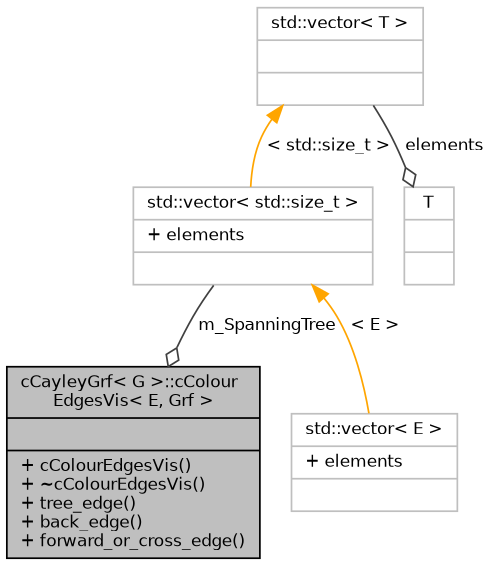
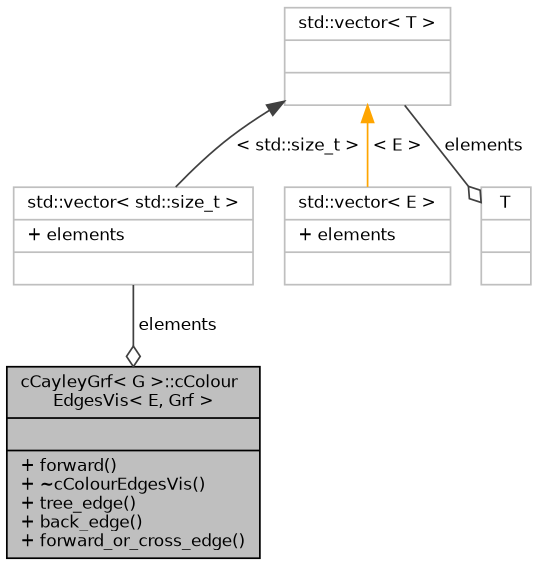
(256, 151) -> (220, 146)
(265, 326) -> (175, 326)
(354, 353) -> (368, 155)
(106, 466) -> (69, 466)
